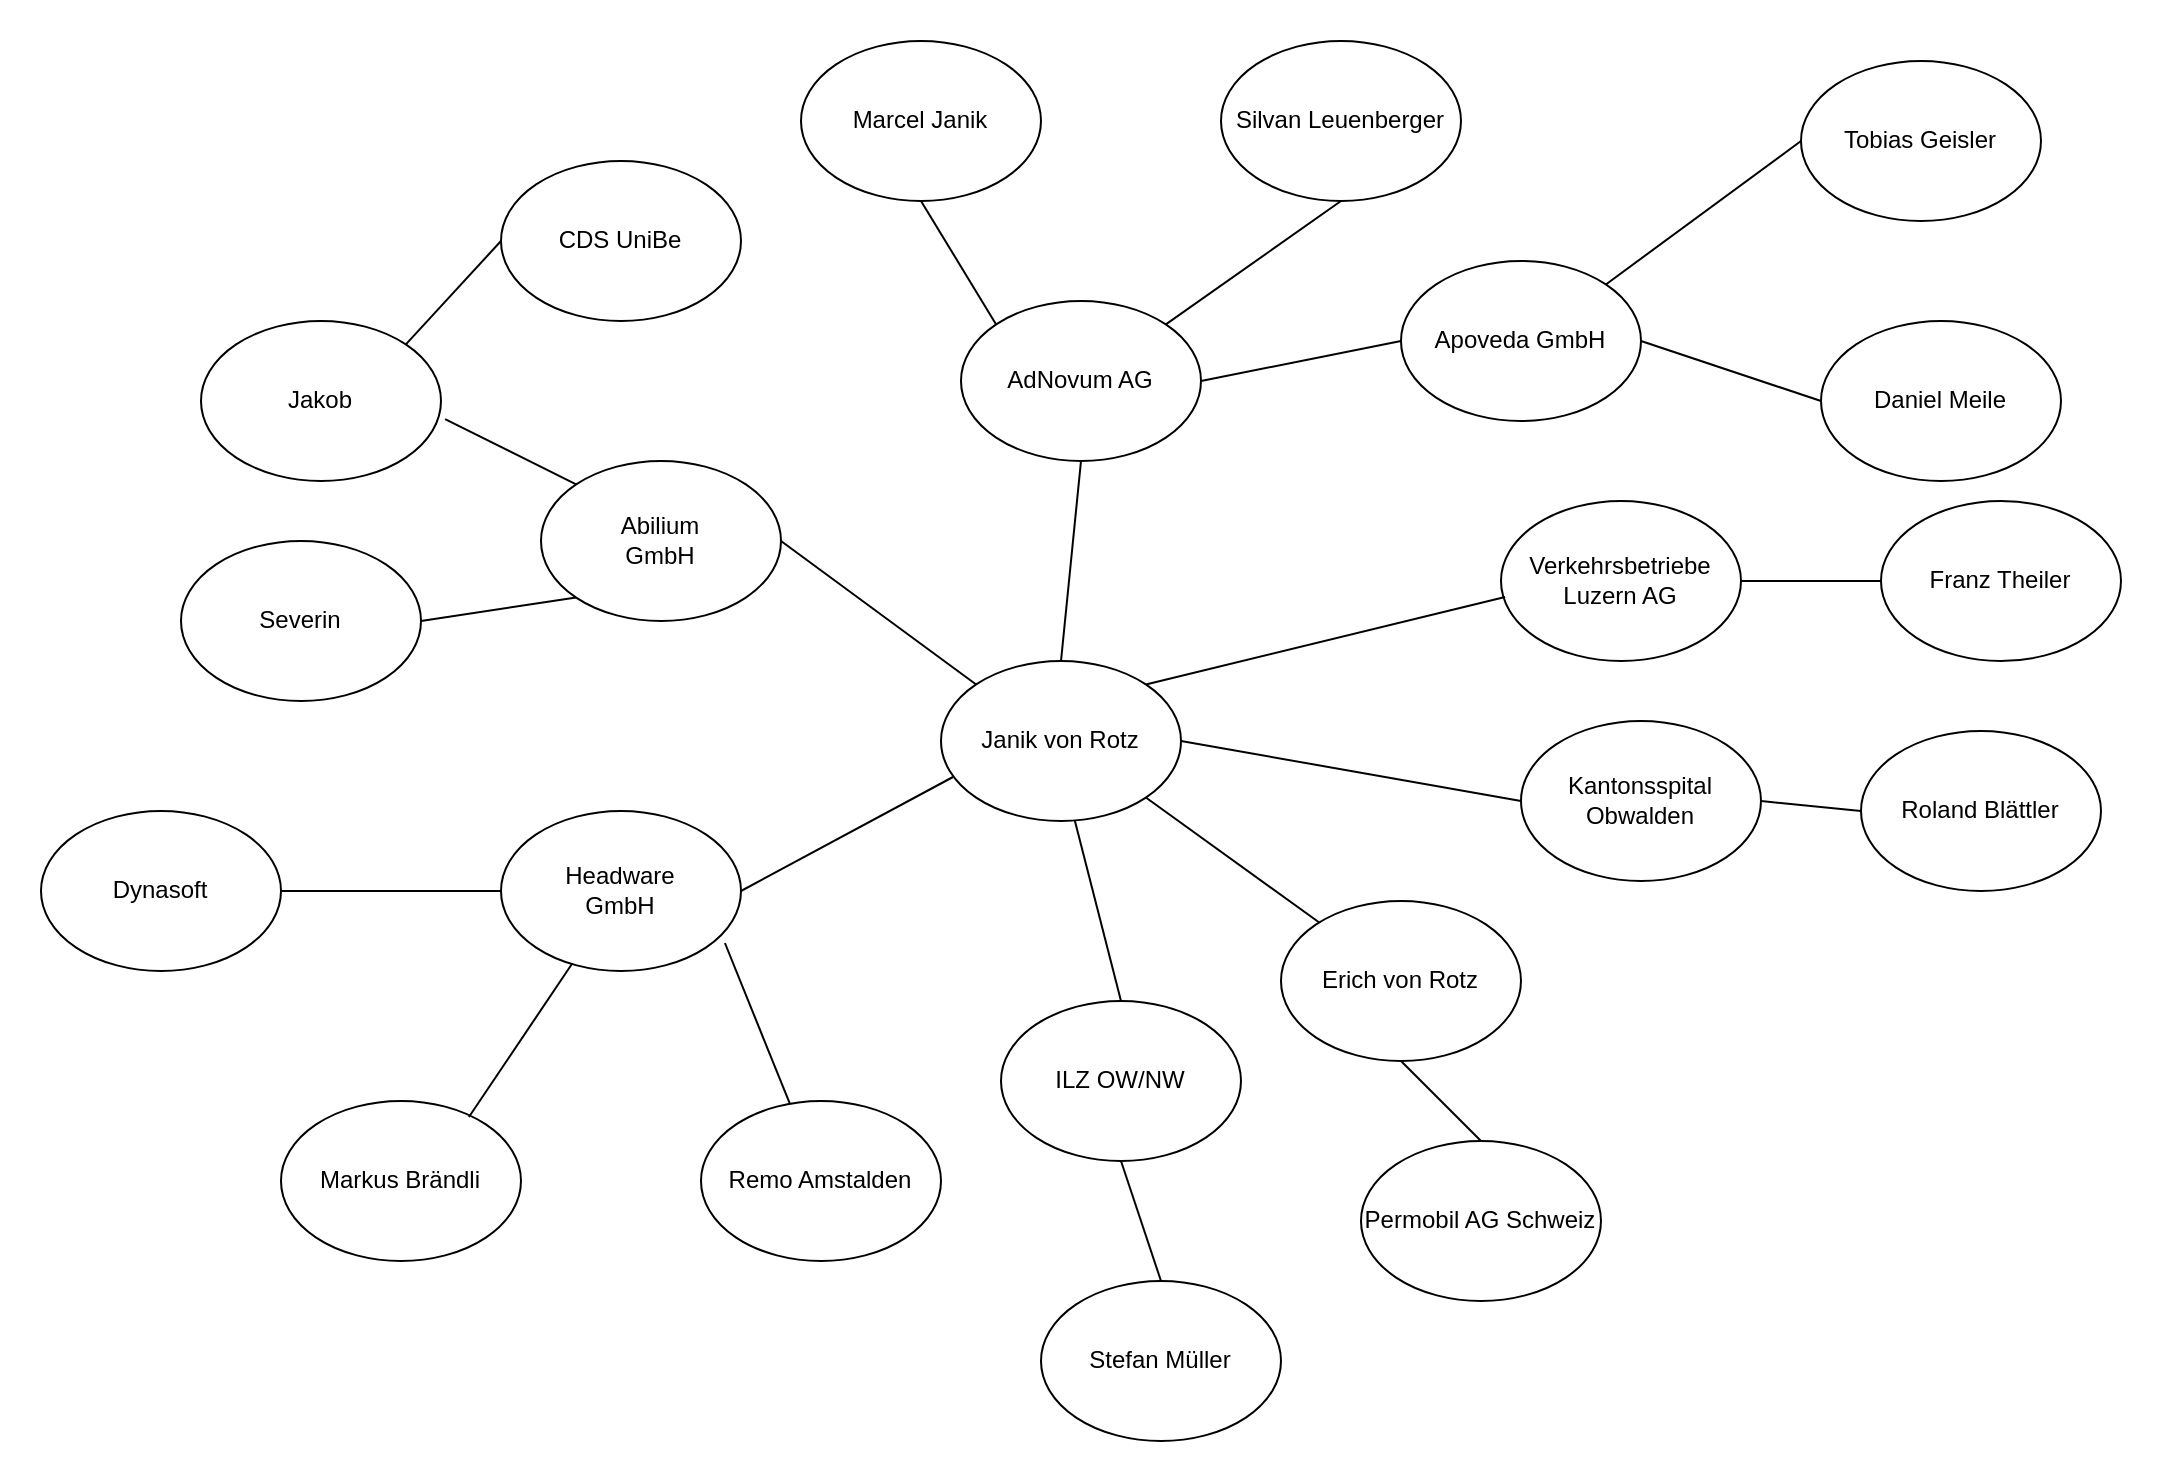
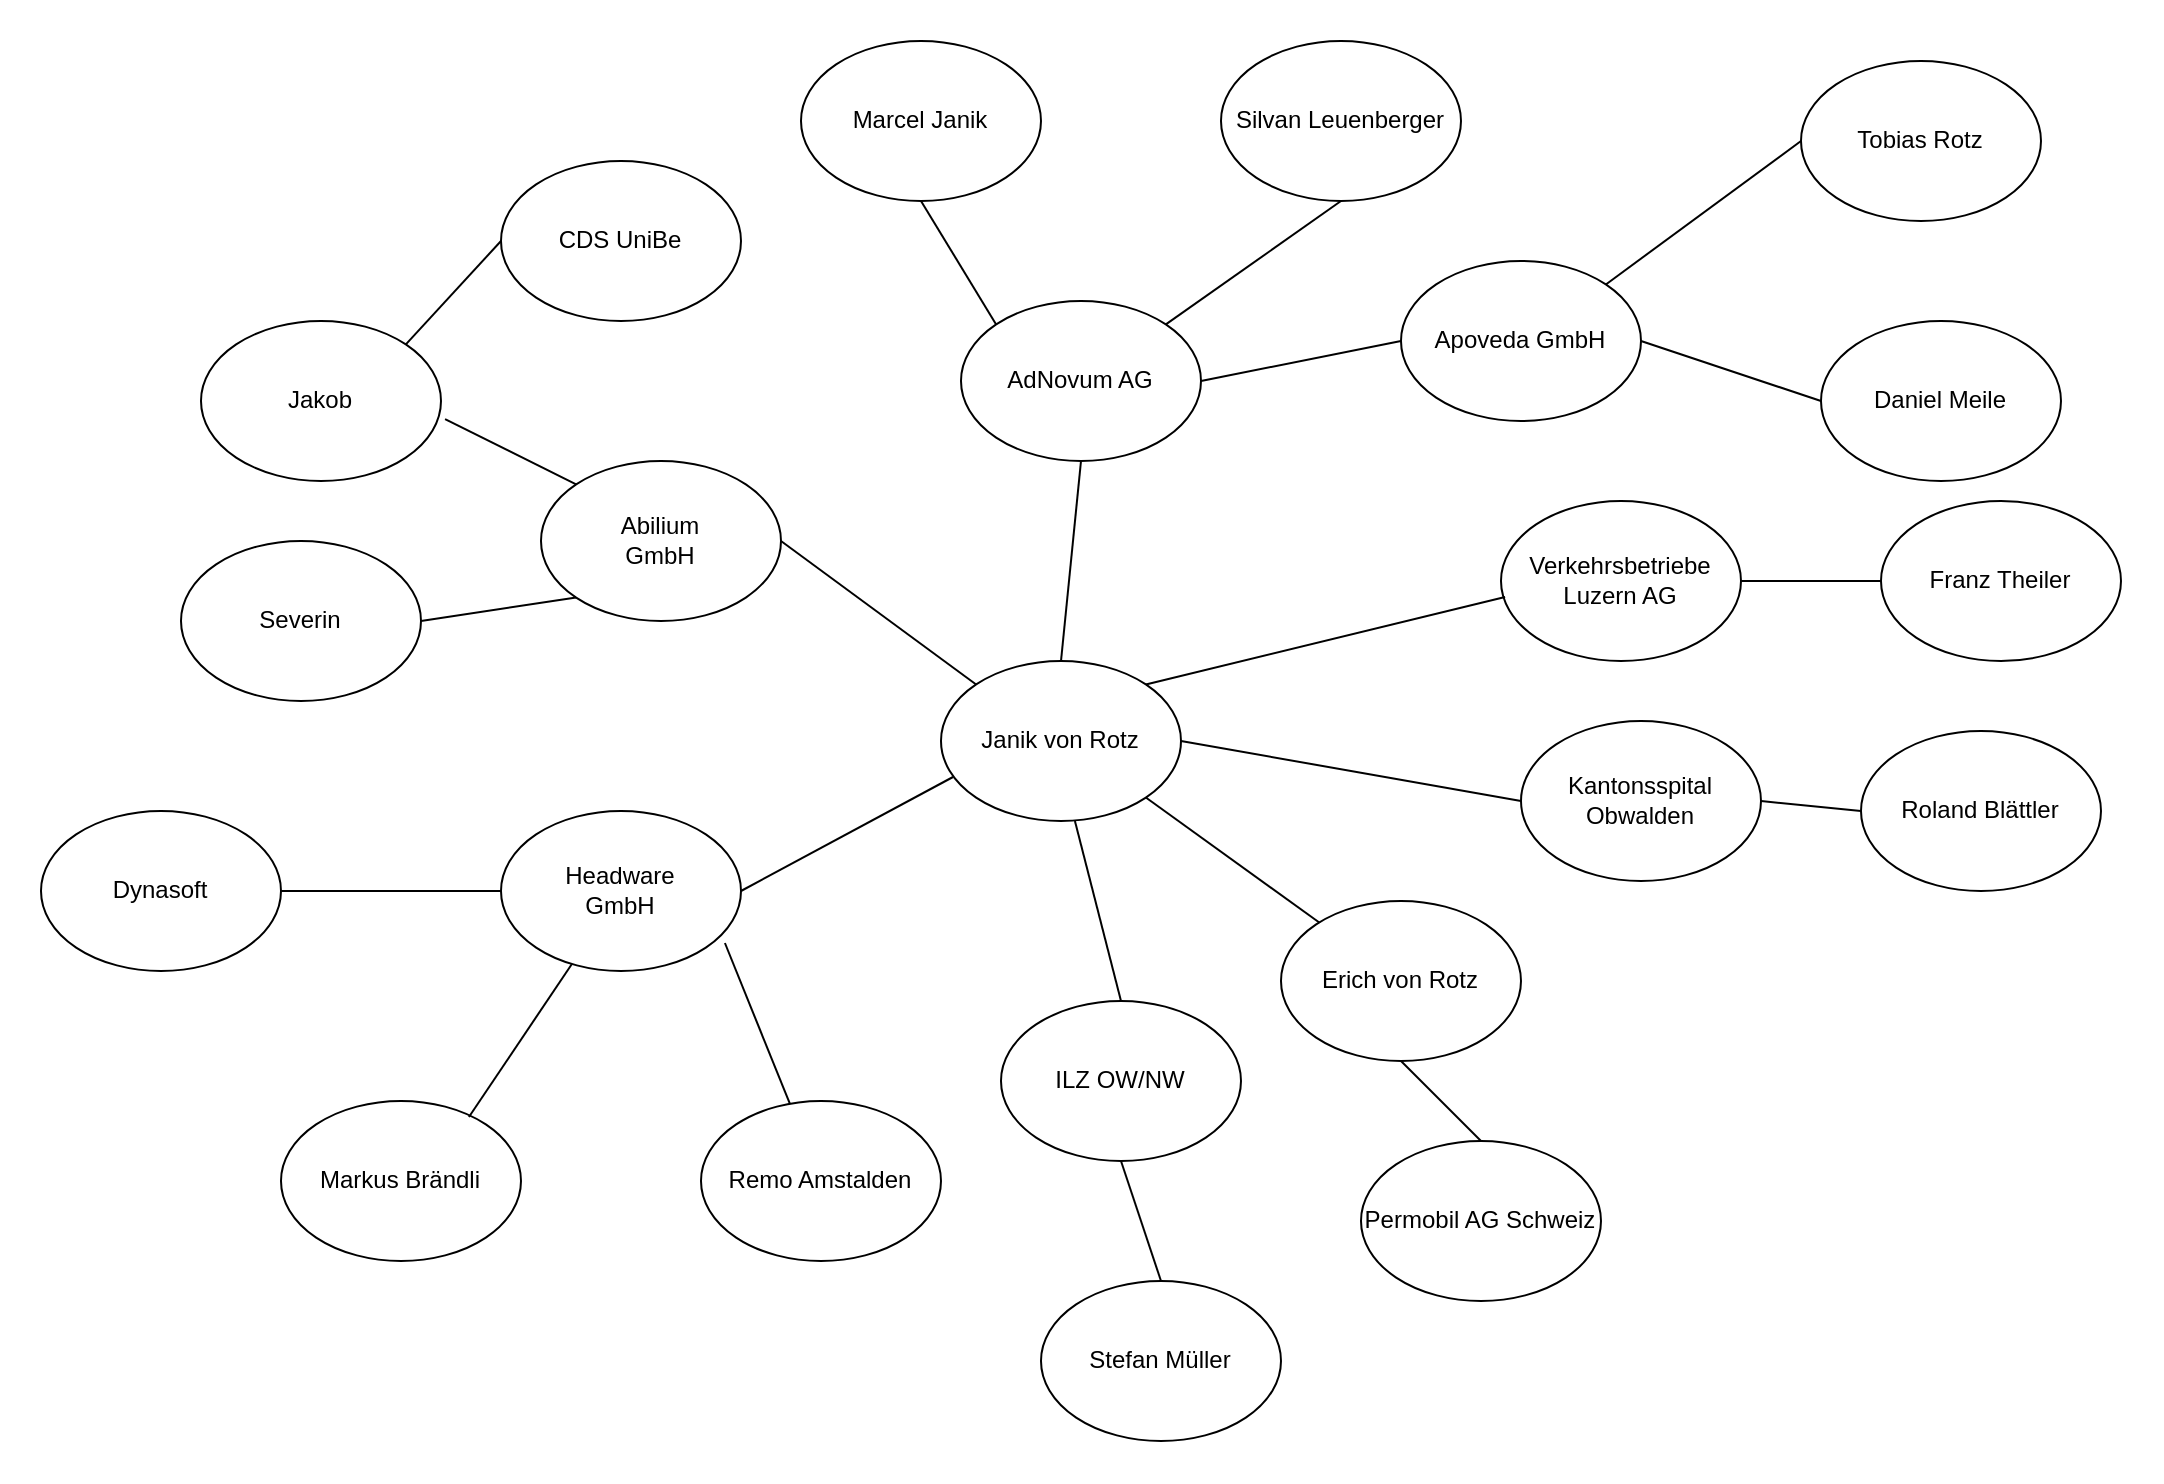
(1921, 141) -> (1921, 141)
